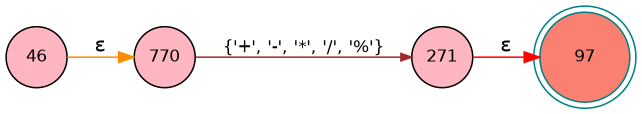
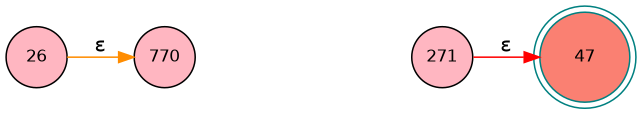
(37, 57) -> (37, 57)
(298, 57) -> none
(585, 57) -> (585, 57)
